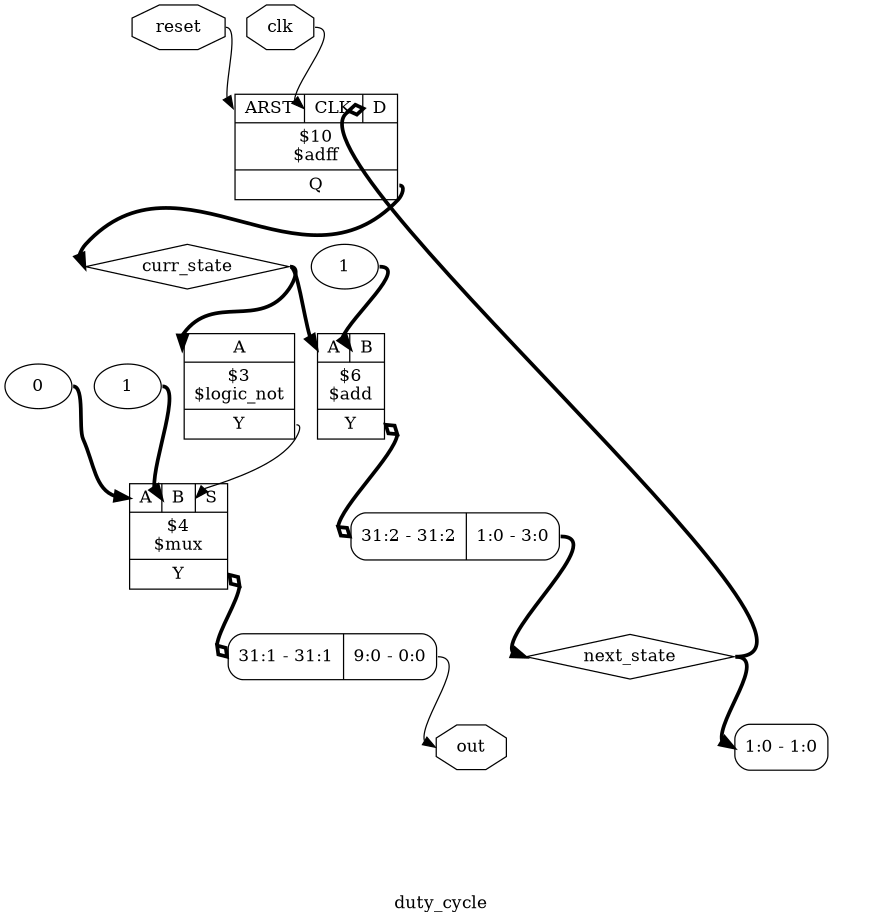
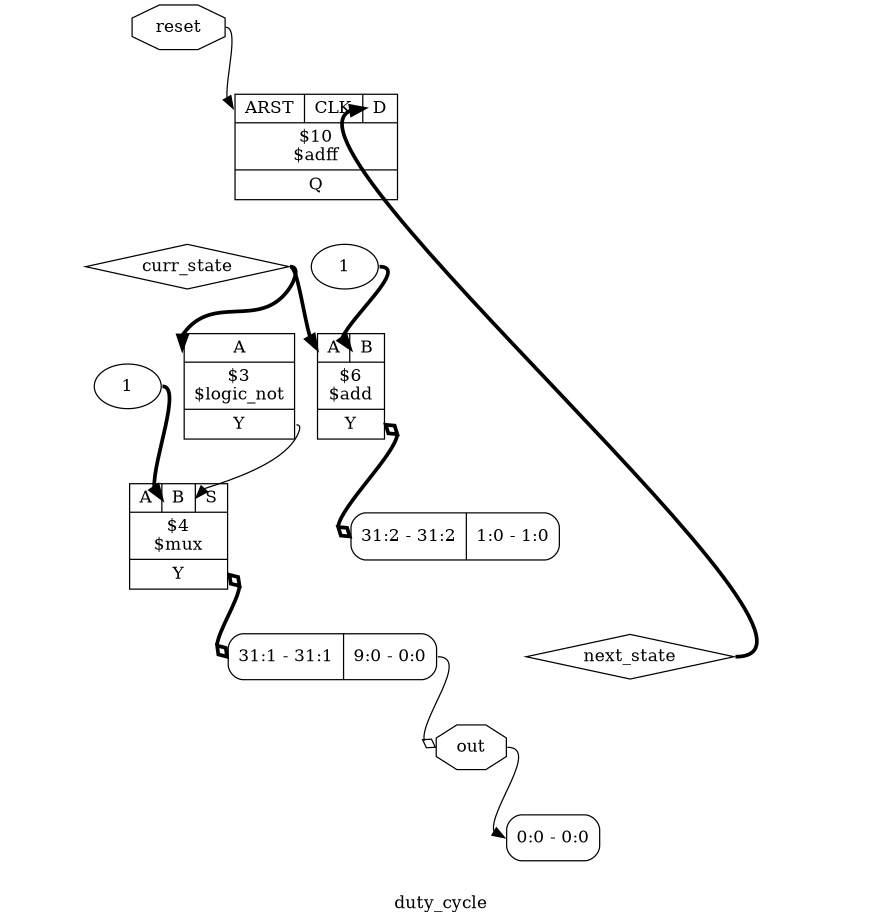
(280, 27) -> none
(244, 222) -> none
(38, 386) -> none
(553, 386) -> (553, 386)
(513, 536) -> (513, 536)
(546, 591) -> none
(439, 696) -> (439, 696)
(781, 747) -> none
none -> (553, 838)
